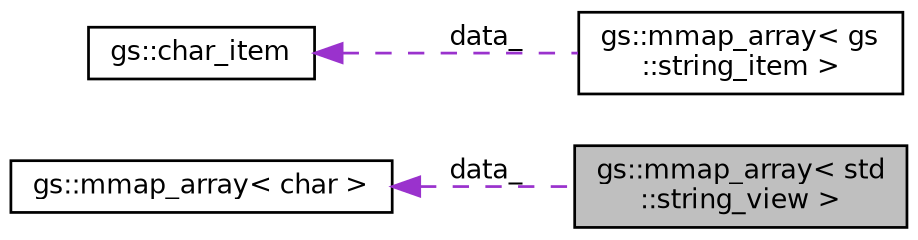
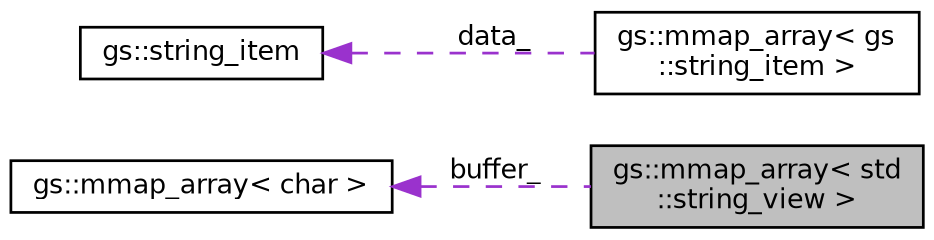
(202, 53) -> (202, 53)
(483, 172) -> (492, 172)
